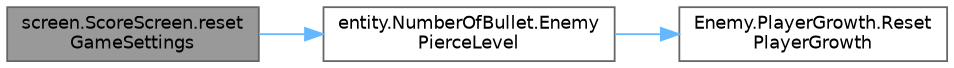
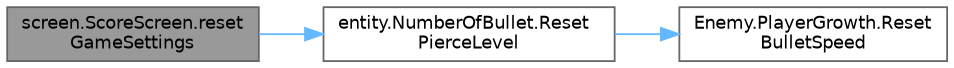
(469, 34) -> (469, 34)
(813, 34) -> (813, 34)
